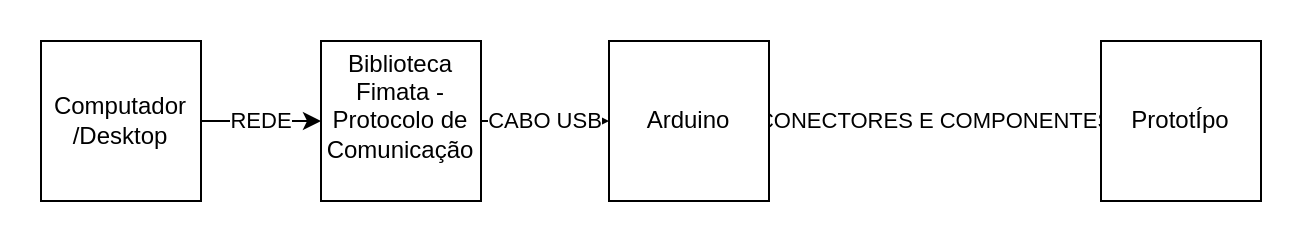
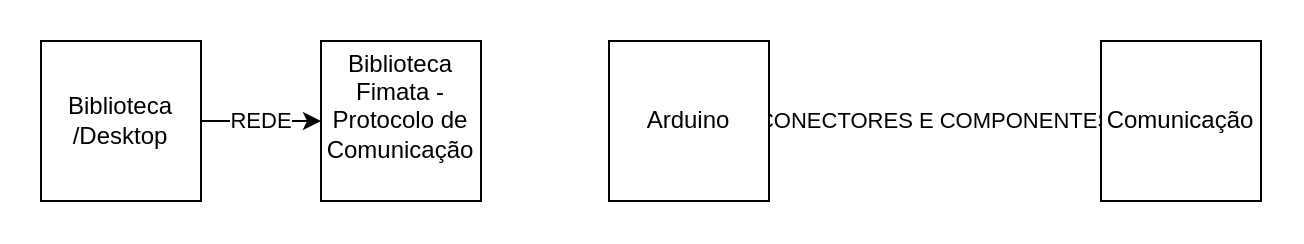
(121, 121) -> (121, 121)
(550, 121) -> none
(1181, 121) -> (1181, 121)
